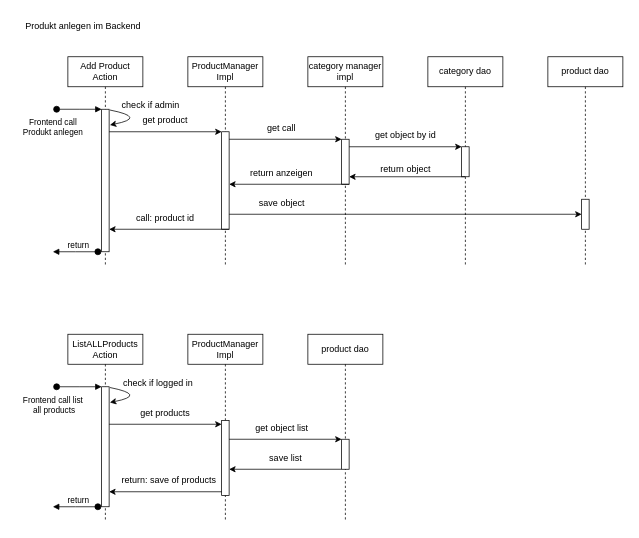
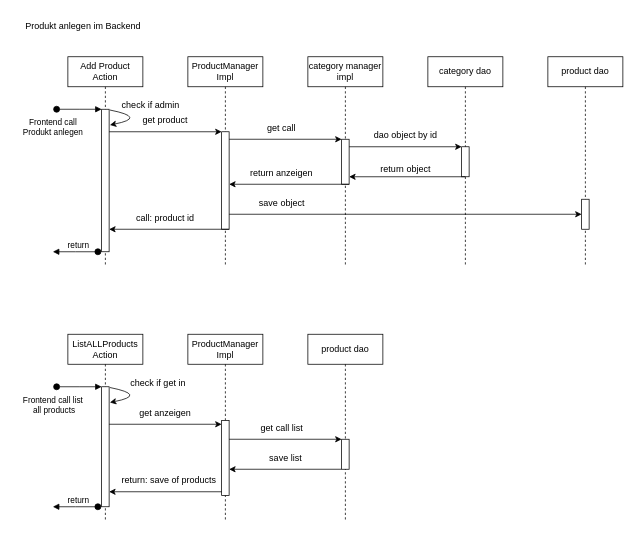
(406, 135) -> (406, 135)
(158, 383) -> (158, 383)
(165, 413) -> (165, 413)
(282, 428) -> (282, 428)
